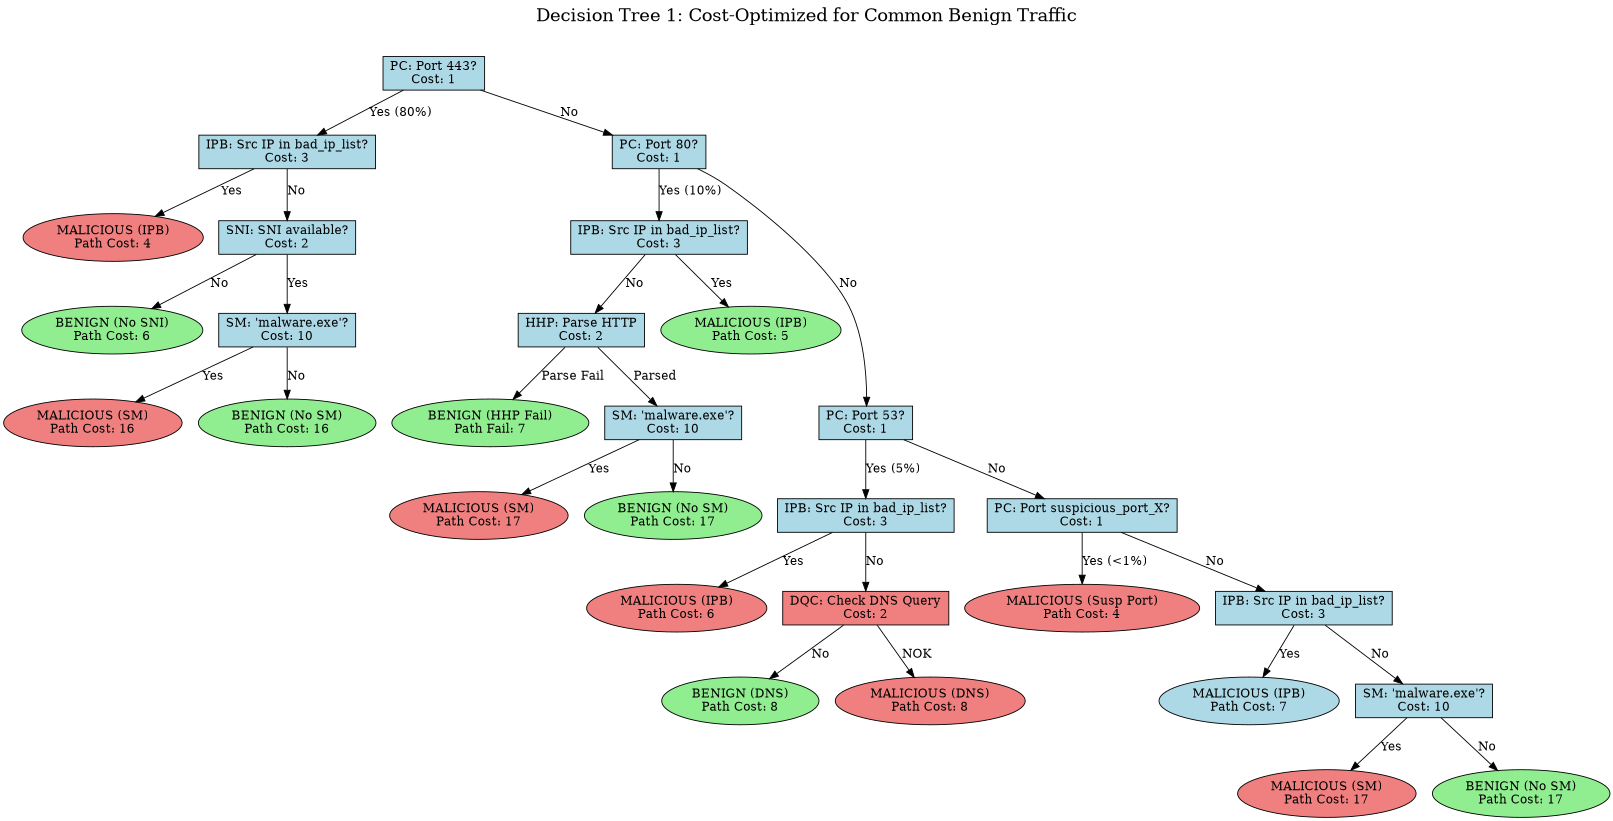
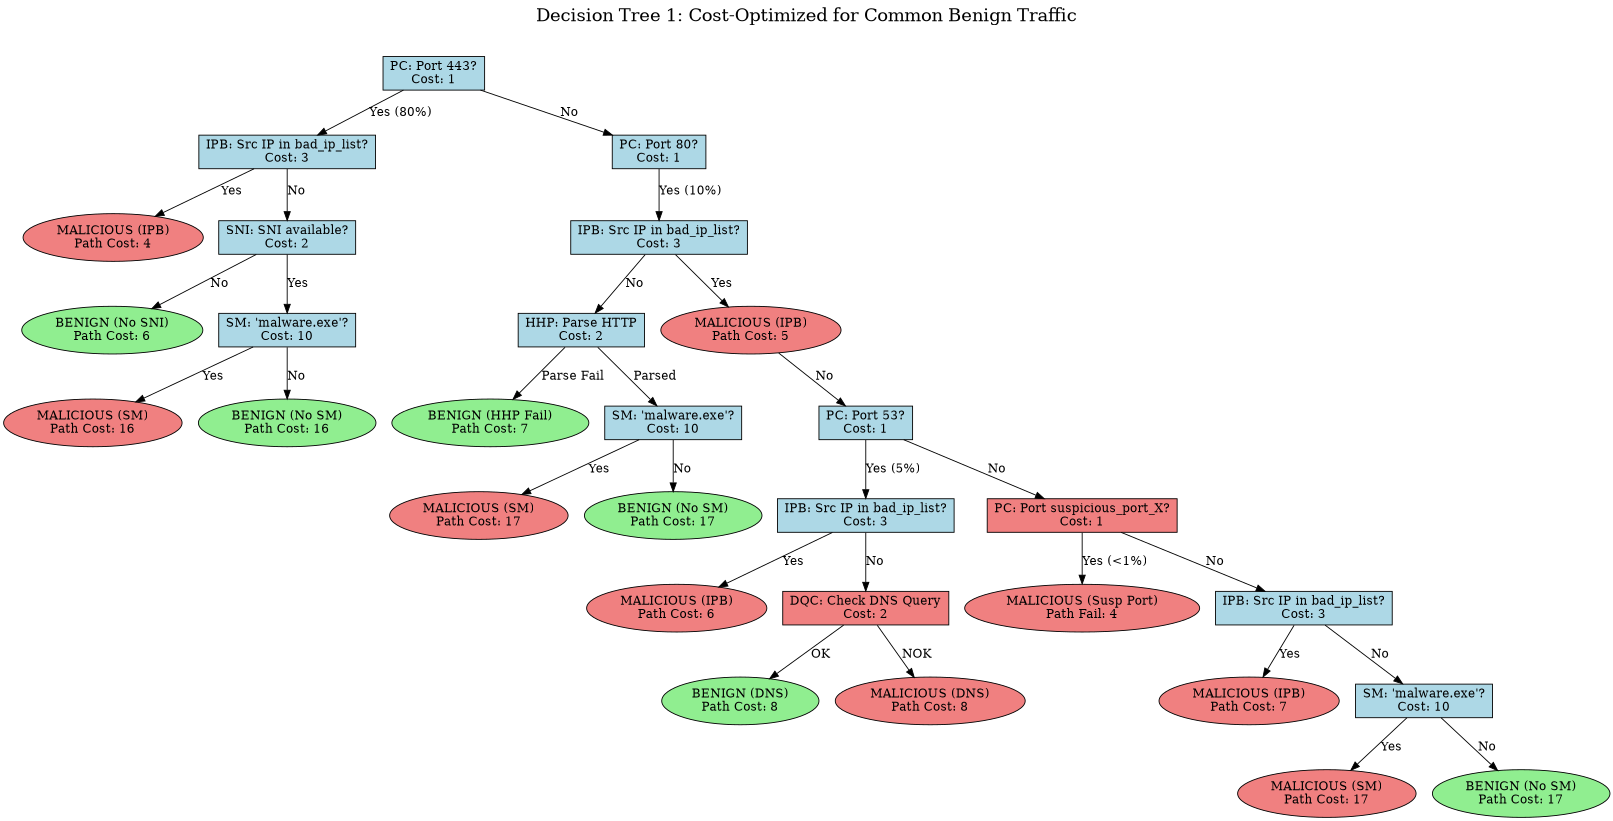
(815, 261) -> (809, 377)
(751, 330) -> (751, 330)
(490, 423) -> (490, 423)
(1082, 516) -> (1082, 516)
(1082, 608) -> (1082, 608)
(821, 655) -> (821, 655)
(1249, 701) -> (1249, 701)
